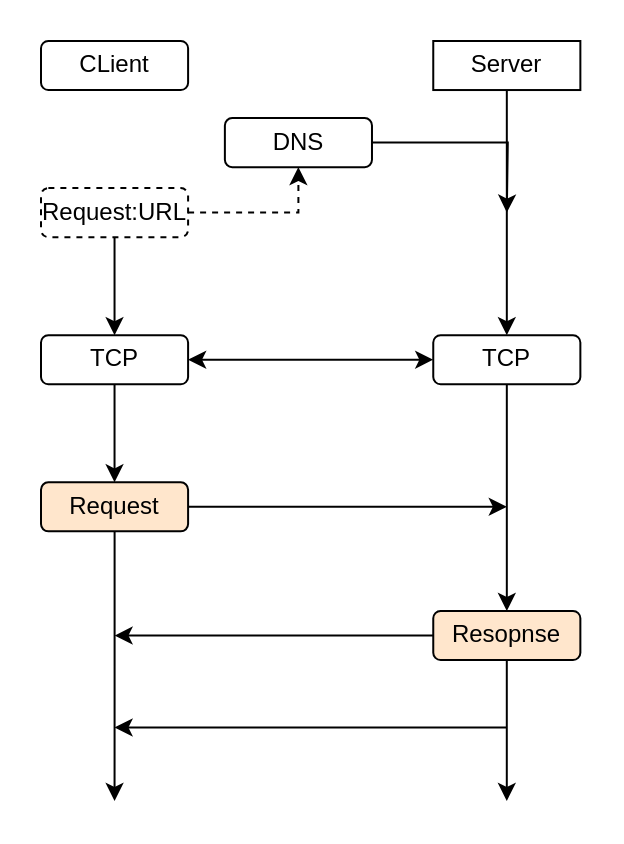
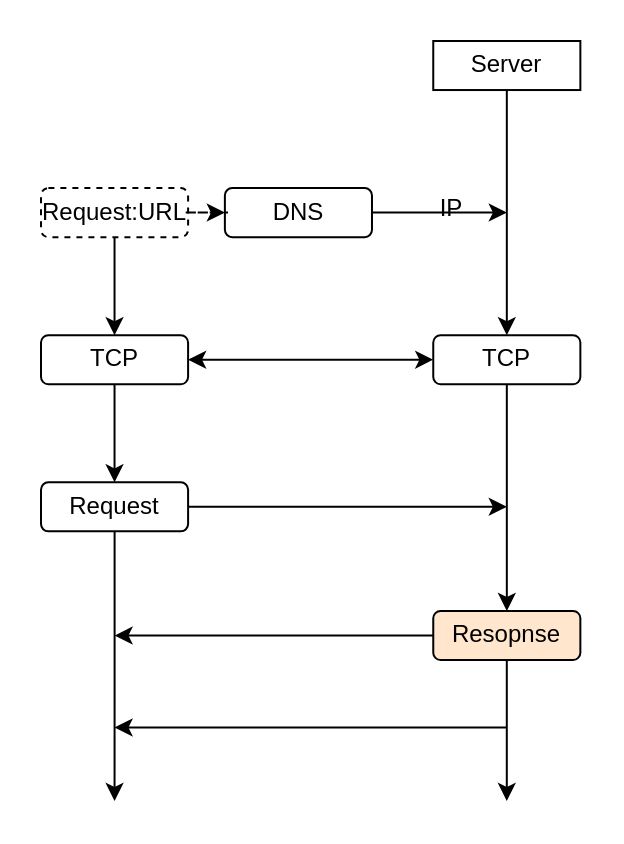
(115, 66) -> none
(298, 143) -> (298, 213)
none -> (451, 208)
(115, 507) -> (115, 507)
